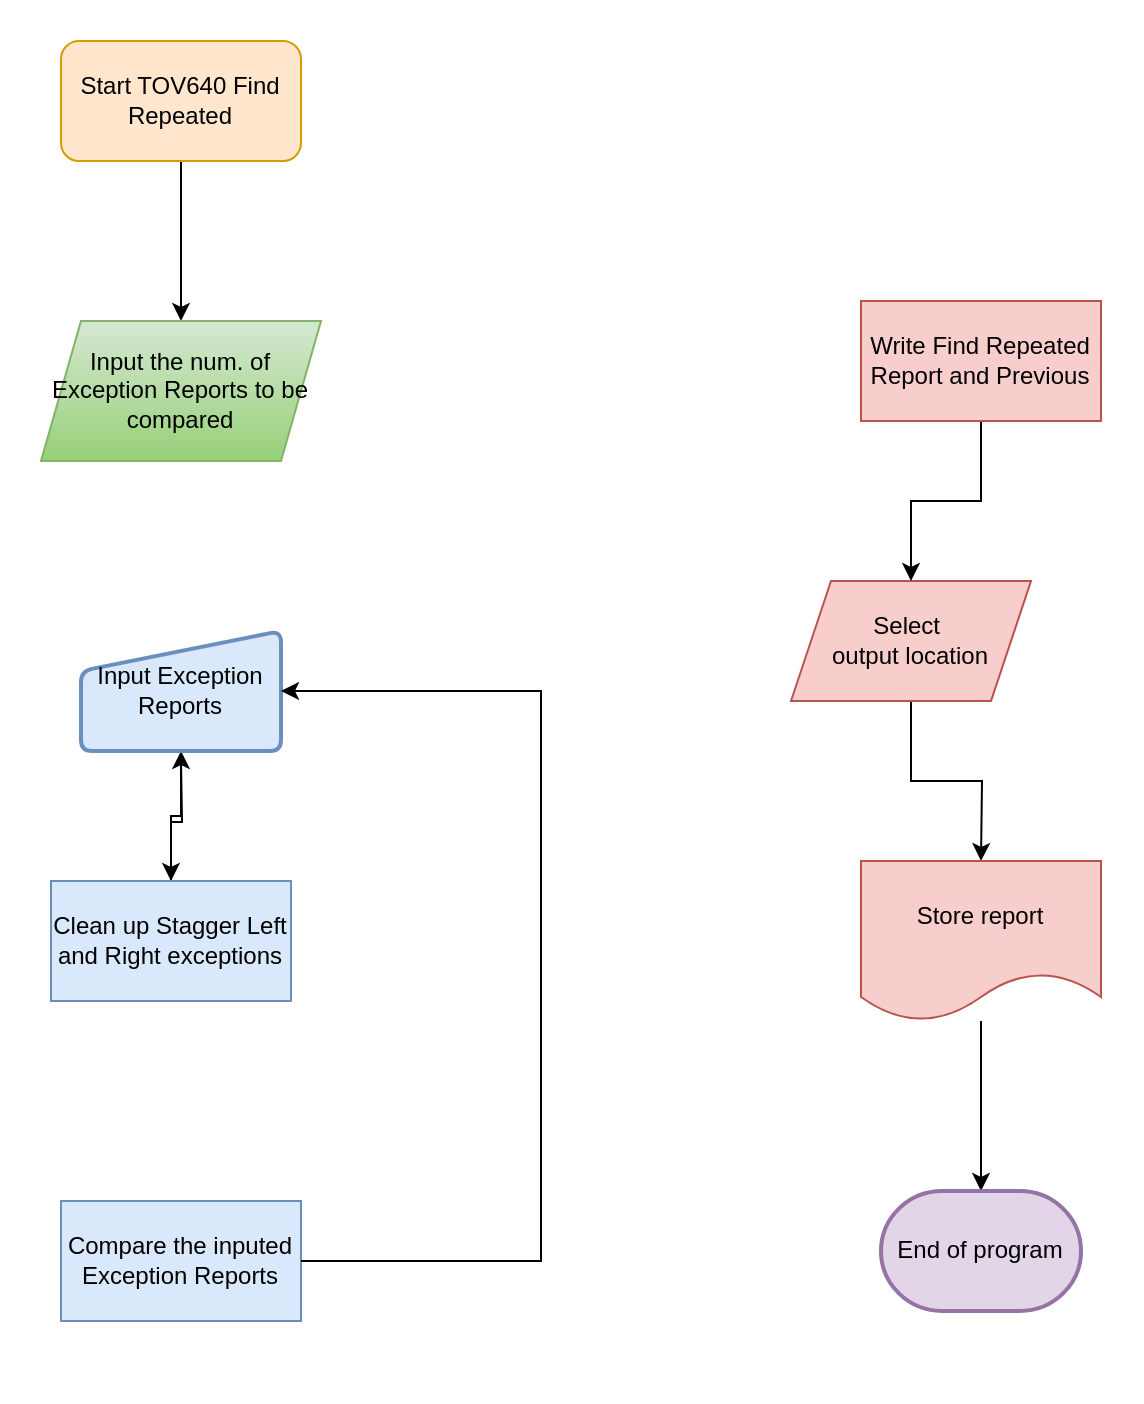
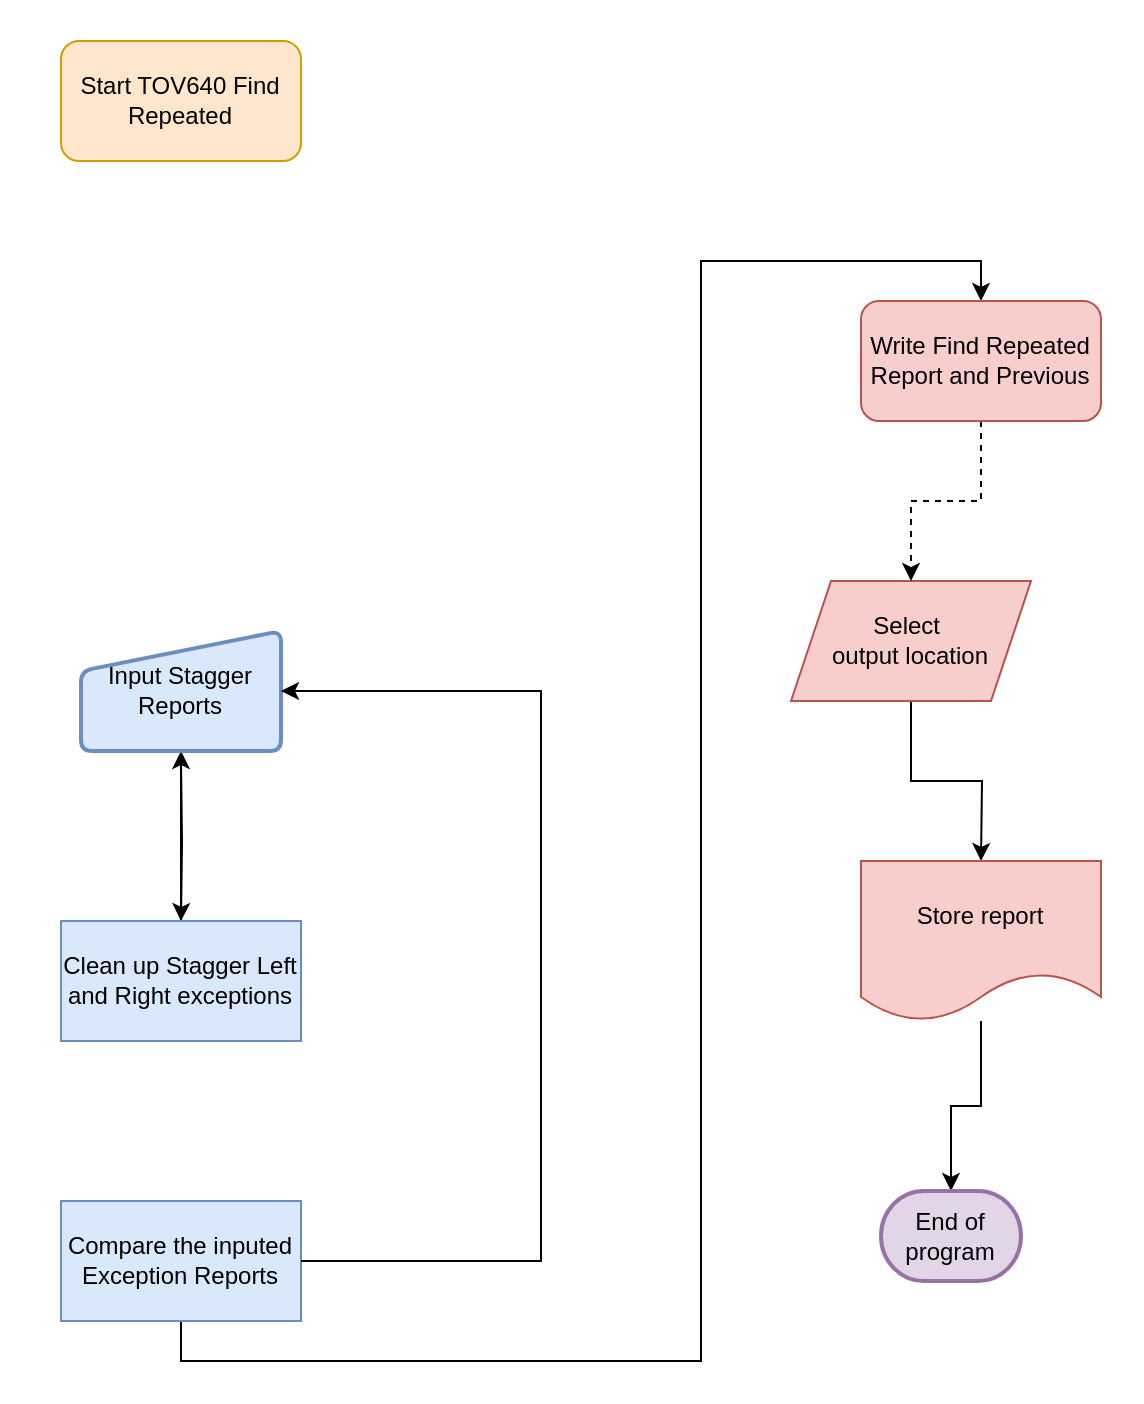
(181, 234) -> none
(981, 361) -> (981, 361)
(181, 391) -> none
(951, 501) -> (951, 501)
(181, 691) -> (181, 691)
none -> (701, 938)
(171, 941) -> (181, 981)
(981, 1251) -> (951, 1236)
